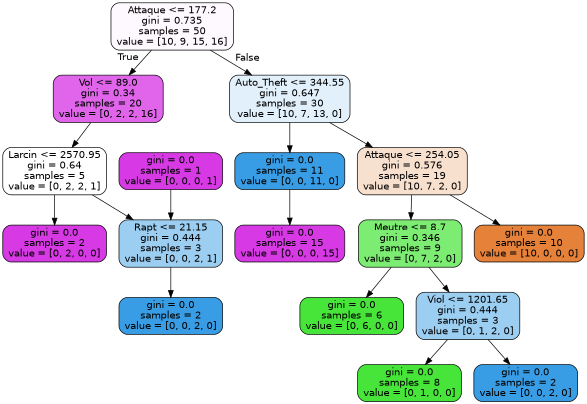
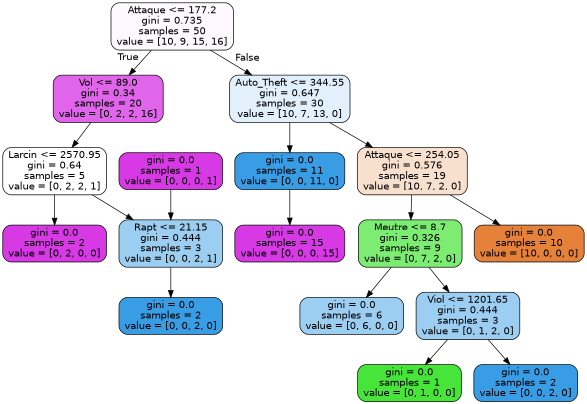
(410, 244) -> (410, 244)
(352, 316) -> (352, 316)
(409, 383) -> (409, 383)
